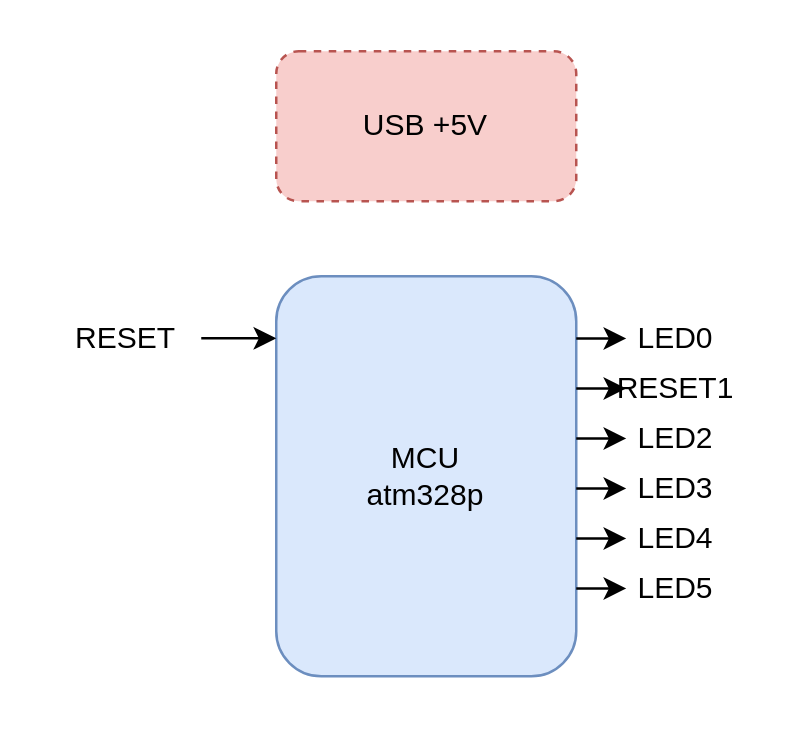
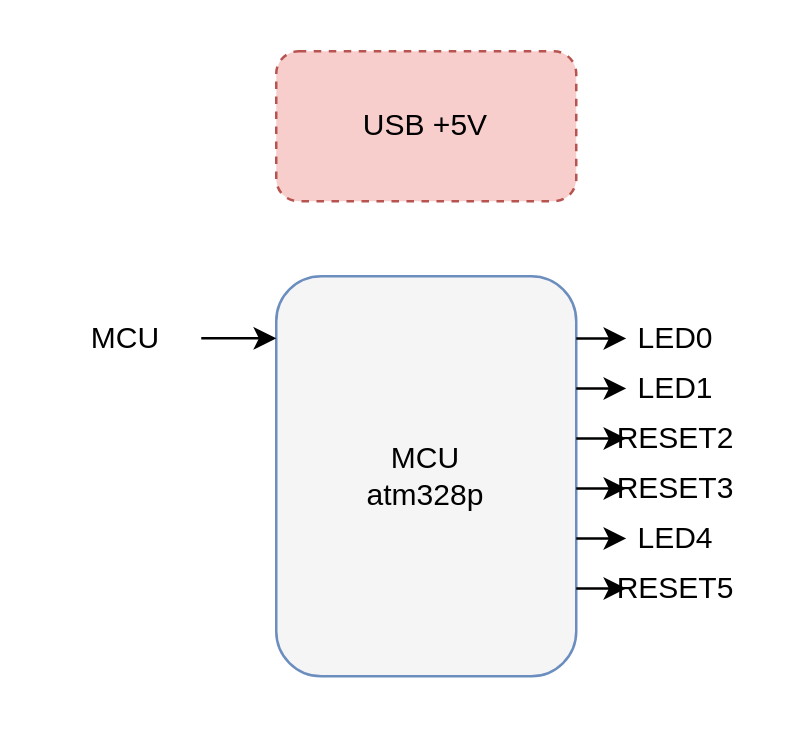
(126, 339) -> (126, 339)
(676, 389) -> (676, 389)
(676, 439) -> (676, 439)
(426, 476) -> (426, 476)
(676, 489) -> (676, 489)
(676, 589) -> (676, 589)
